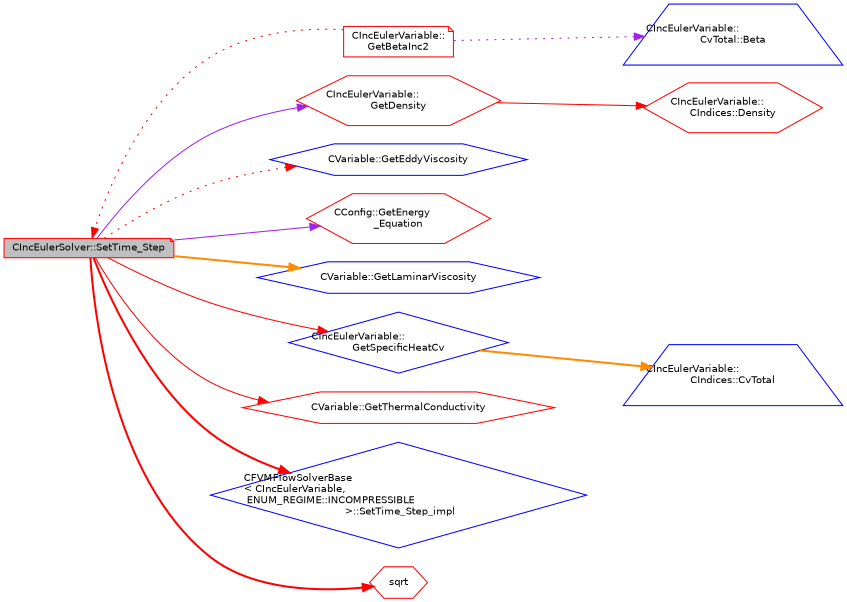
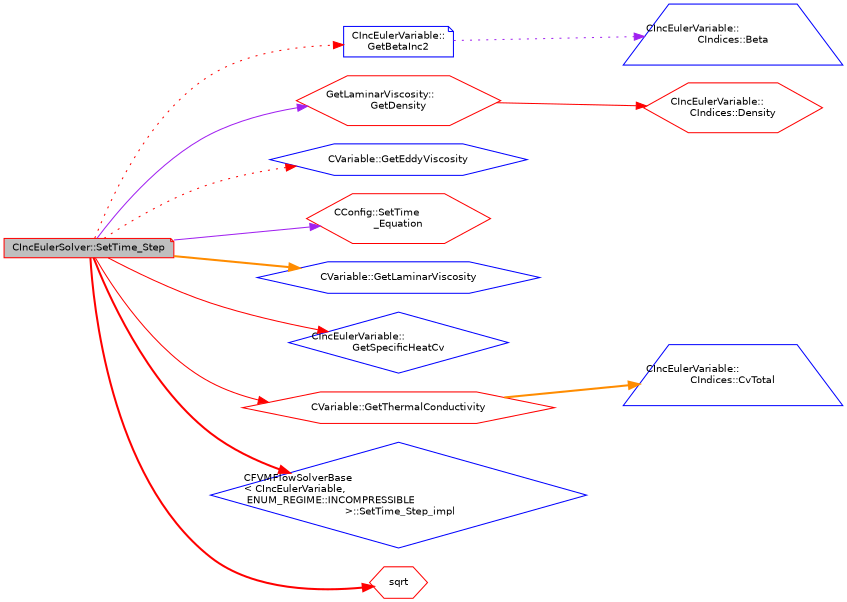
(733, 35) -> (733, 35)
(399, 42) -> (399, 42)
(182, 79) -> (181, 99)
(399, 101) -> (399, 101)
(399, 219) -> (399, 219)
(561, 358) -> (566, 391)
